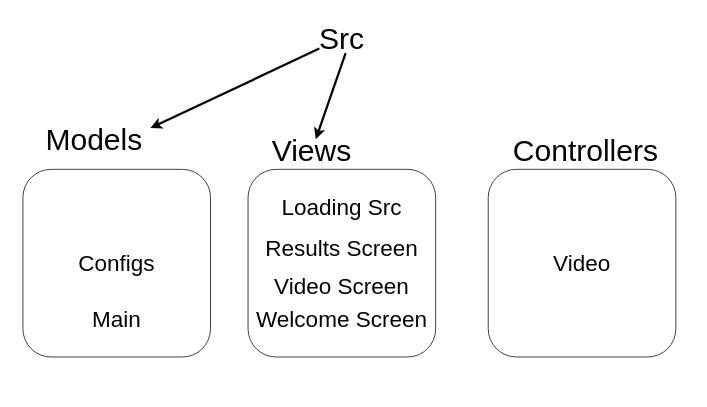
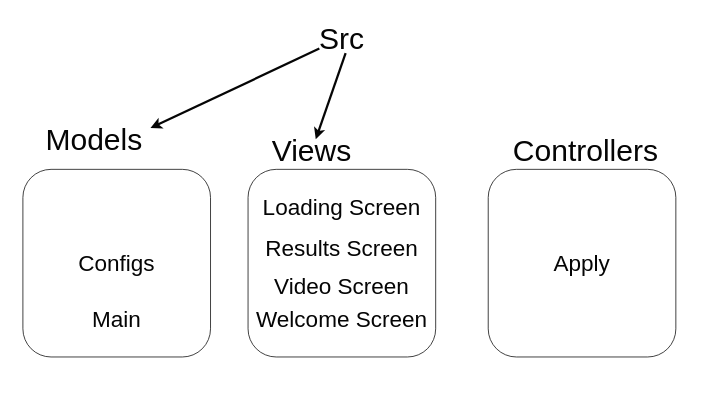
(342, 207) -> (342, 207)
(582, 263) -> (582, 263)
